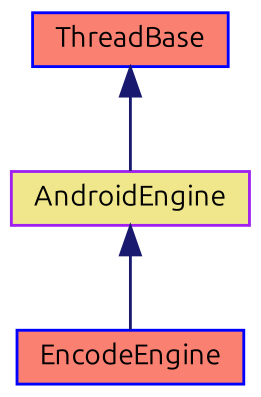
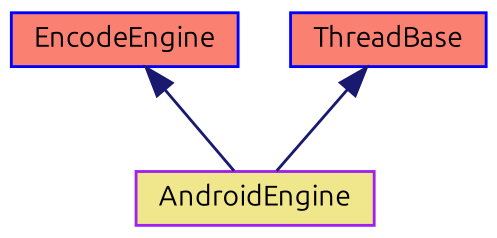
(130, 293) -> (199, 130)
